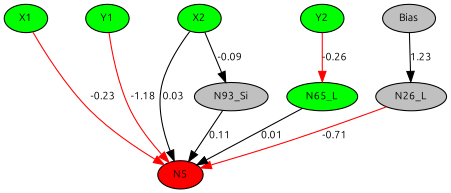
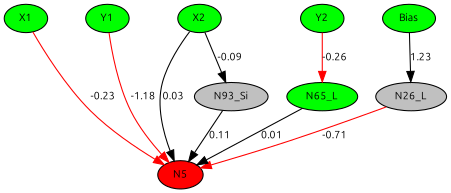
(409, 18) -> (409, 18)
